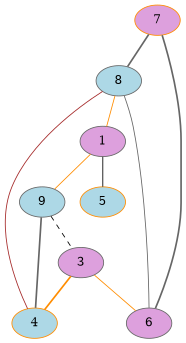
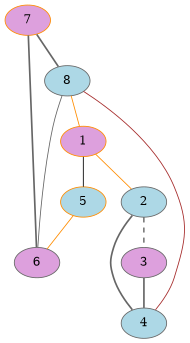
(103, 141) -> (83, 141)
(42, 202) -> (144, 202)
(58, 293) -> (144, 293)
(115, 293) -> (60, 232)
(35, 323) -> (144, 323)
